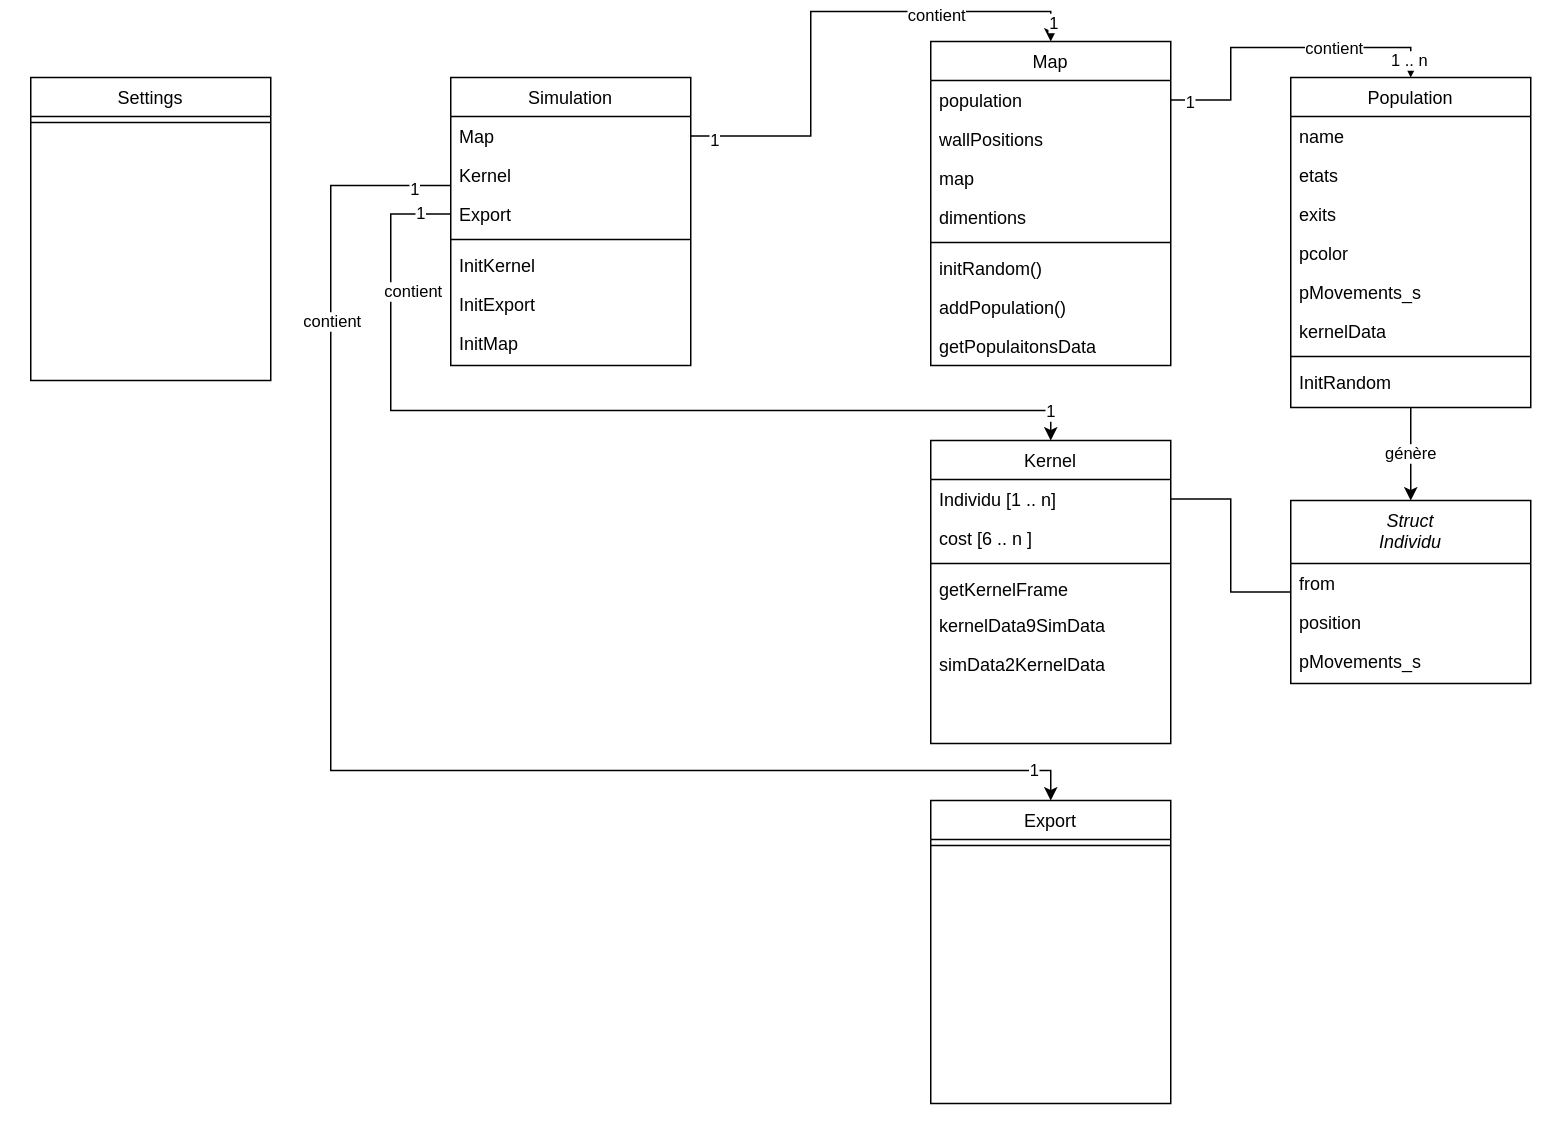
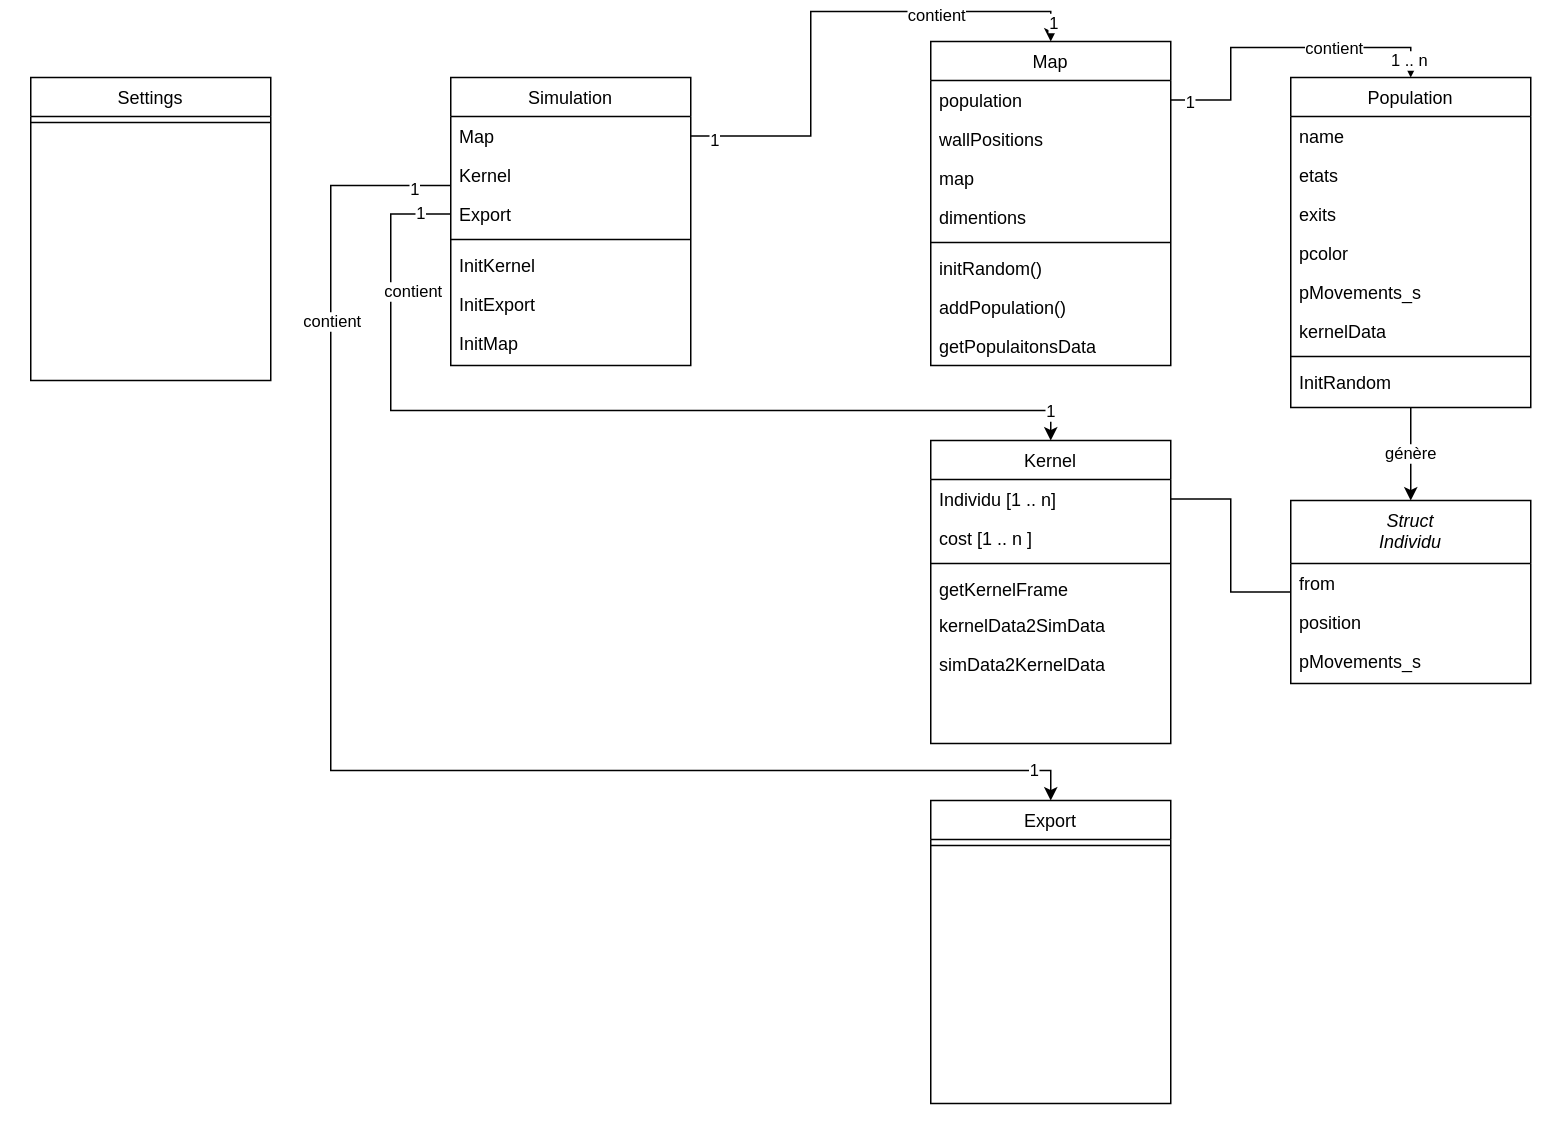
(996, 539) -> (996, 539)
(1025, 626) -> (1025, 626)
